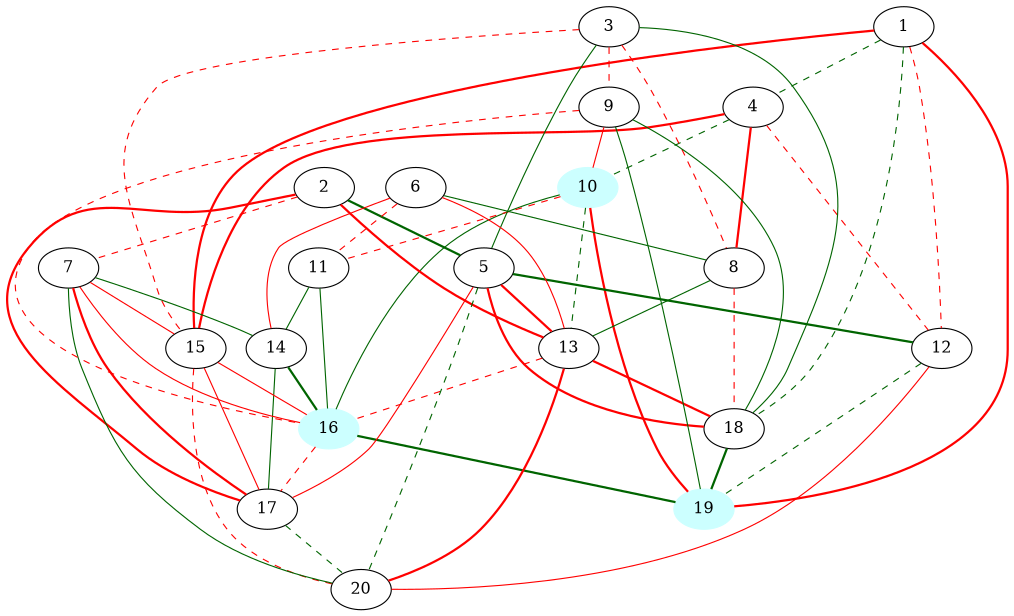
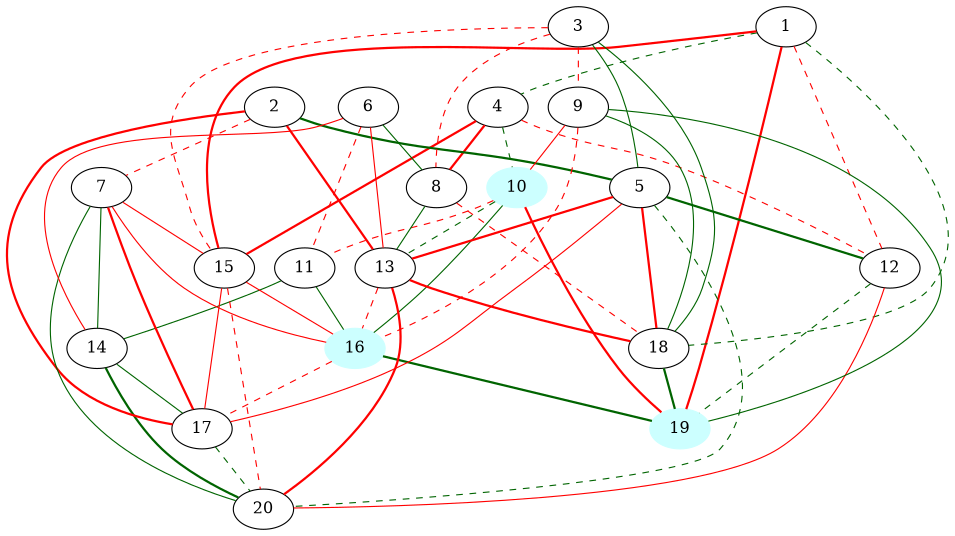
(303, 389) -> (159, 446)
